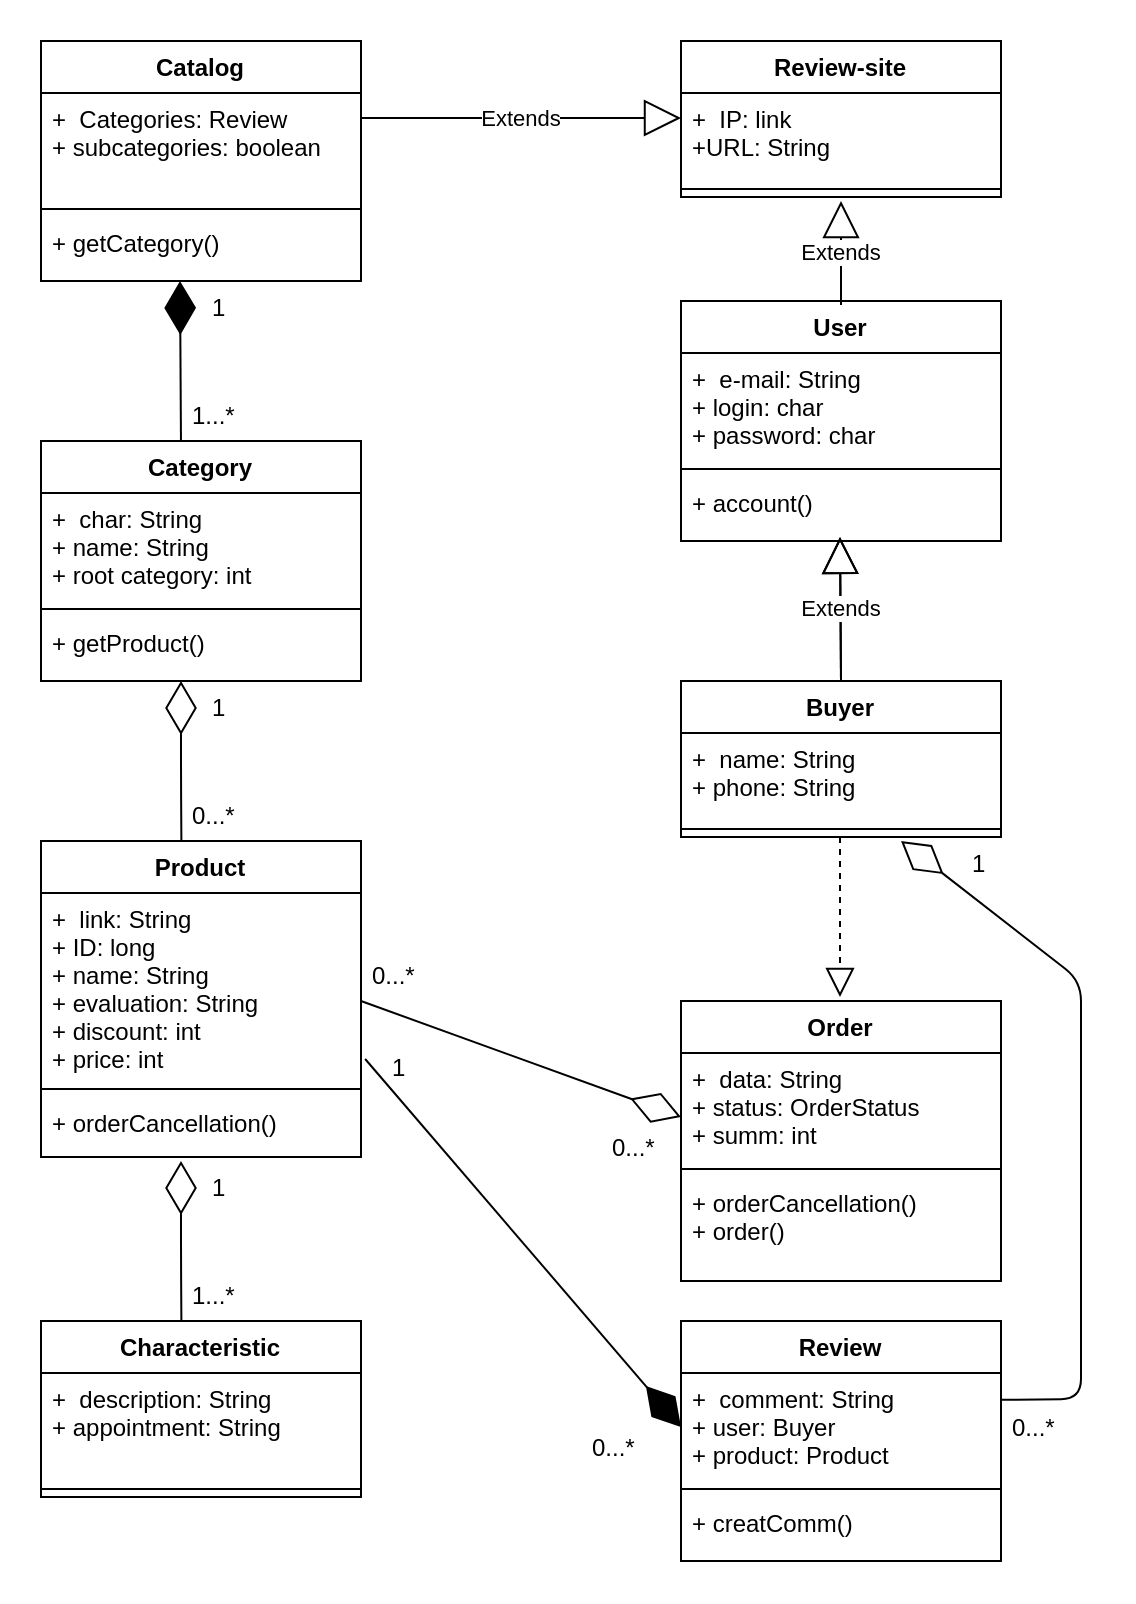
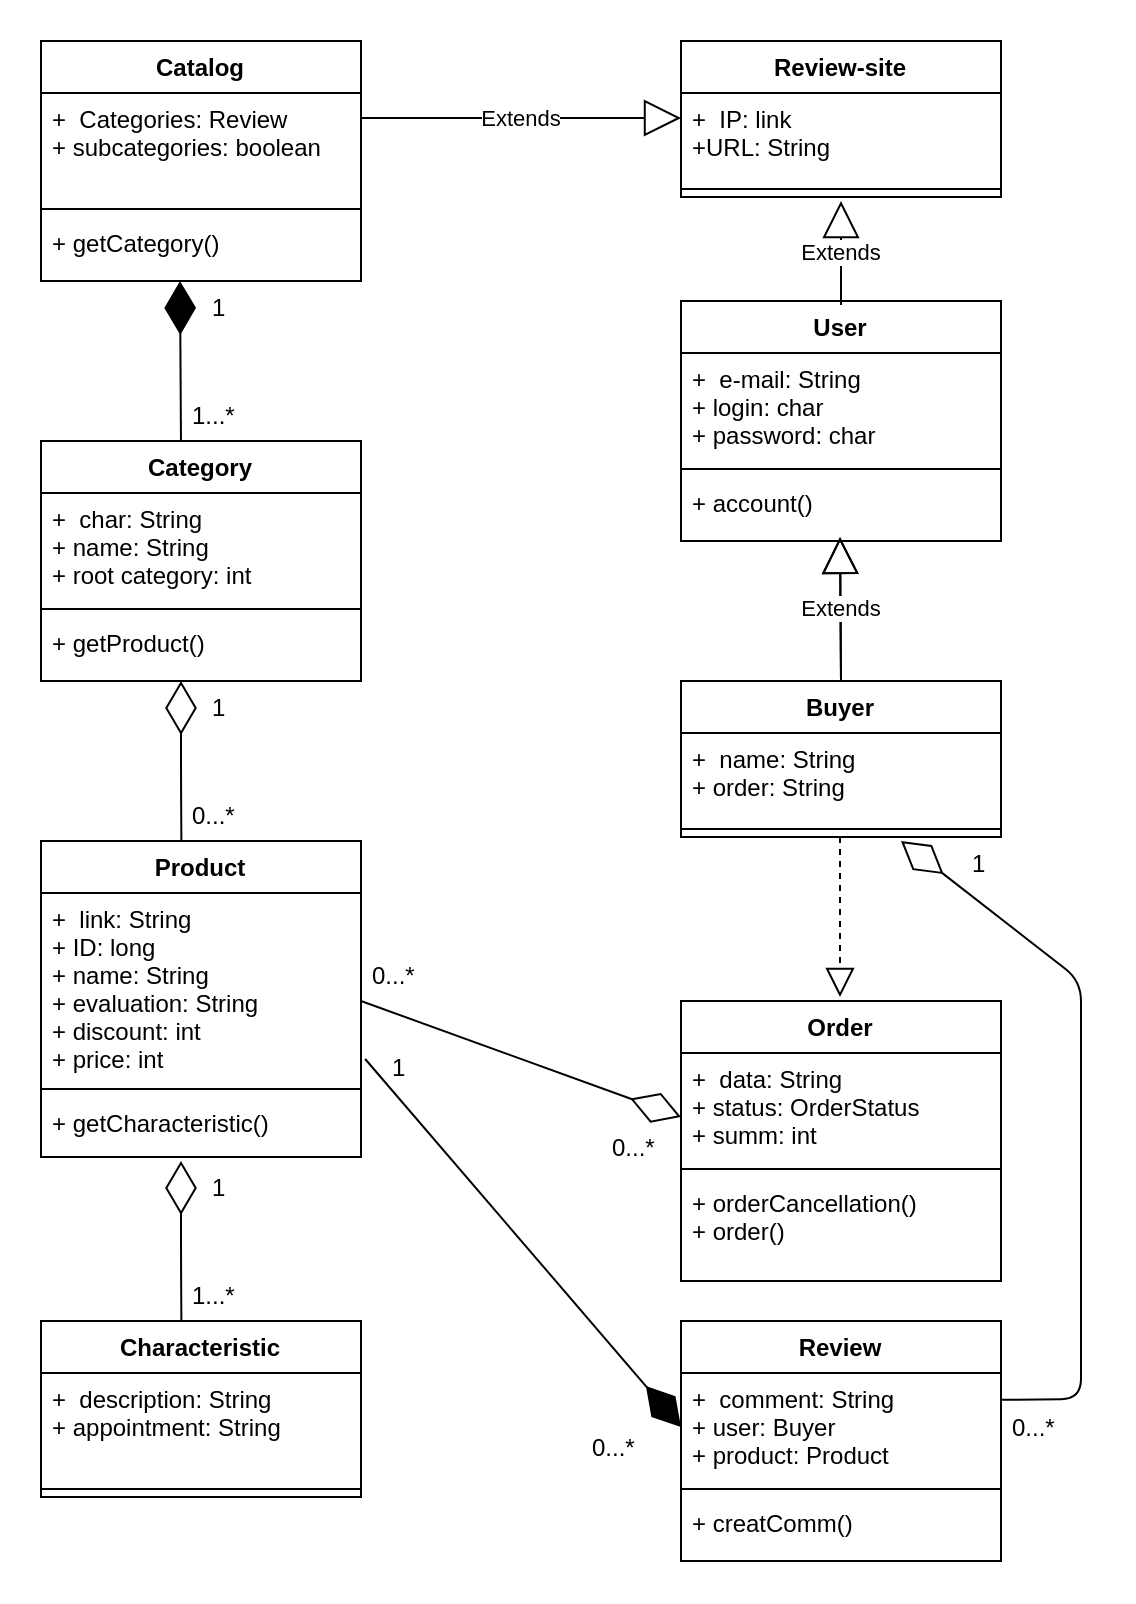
(780, 760) -> (780, 760)
(181, 1124) -> (184, 1124)
